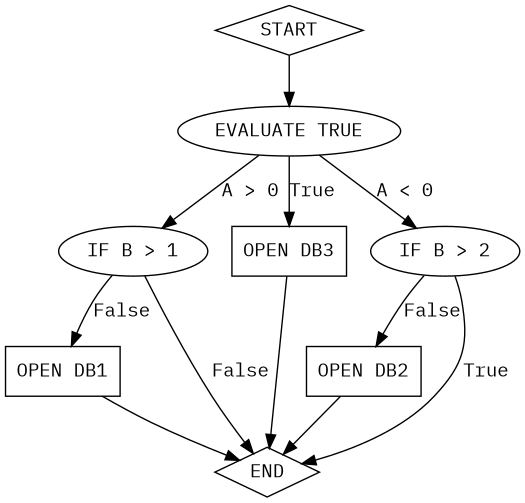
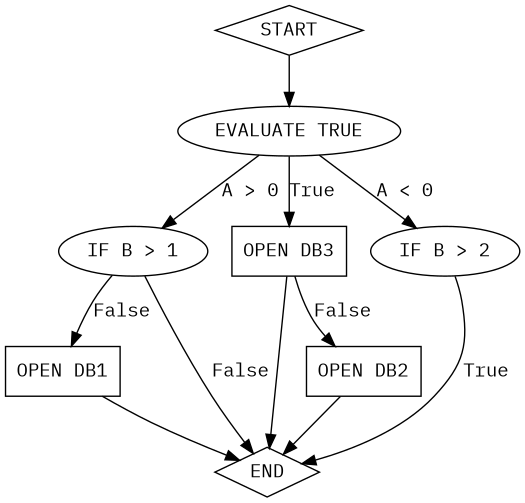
(402, 304) -> (307, 308)
